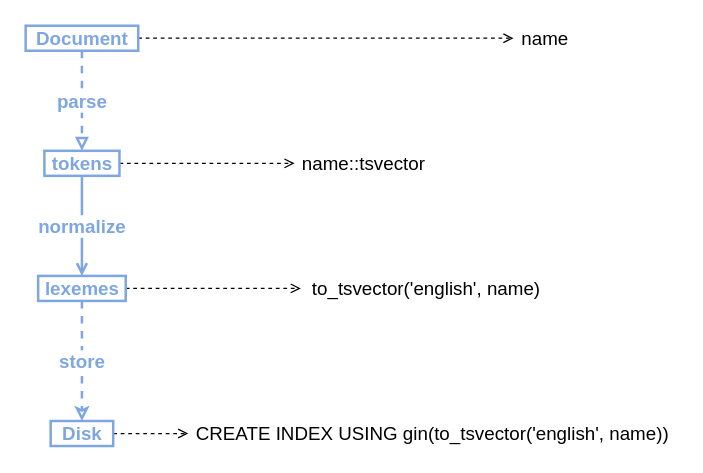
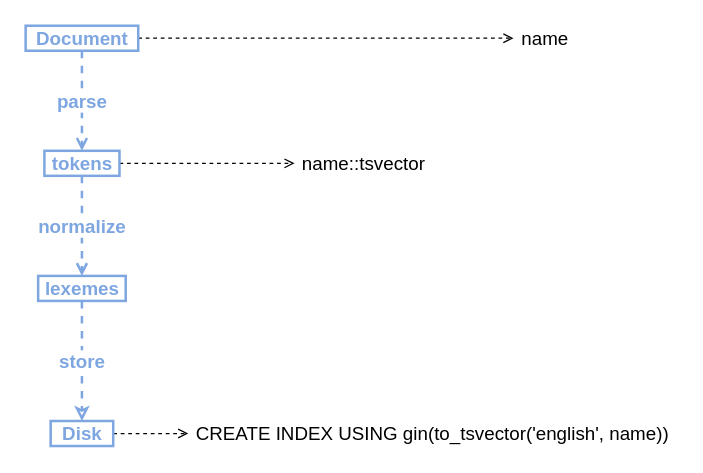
(82, 136) -> (82, 140)
(82, 198) -> (82, 198)
(212, 288) -> none
(426, 288) -> none
